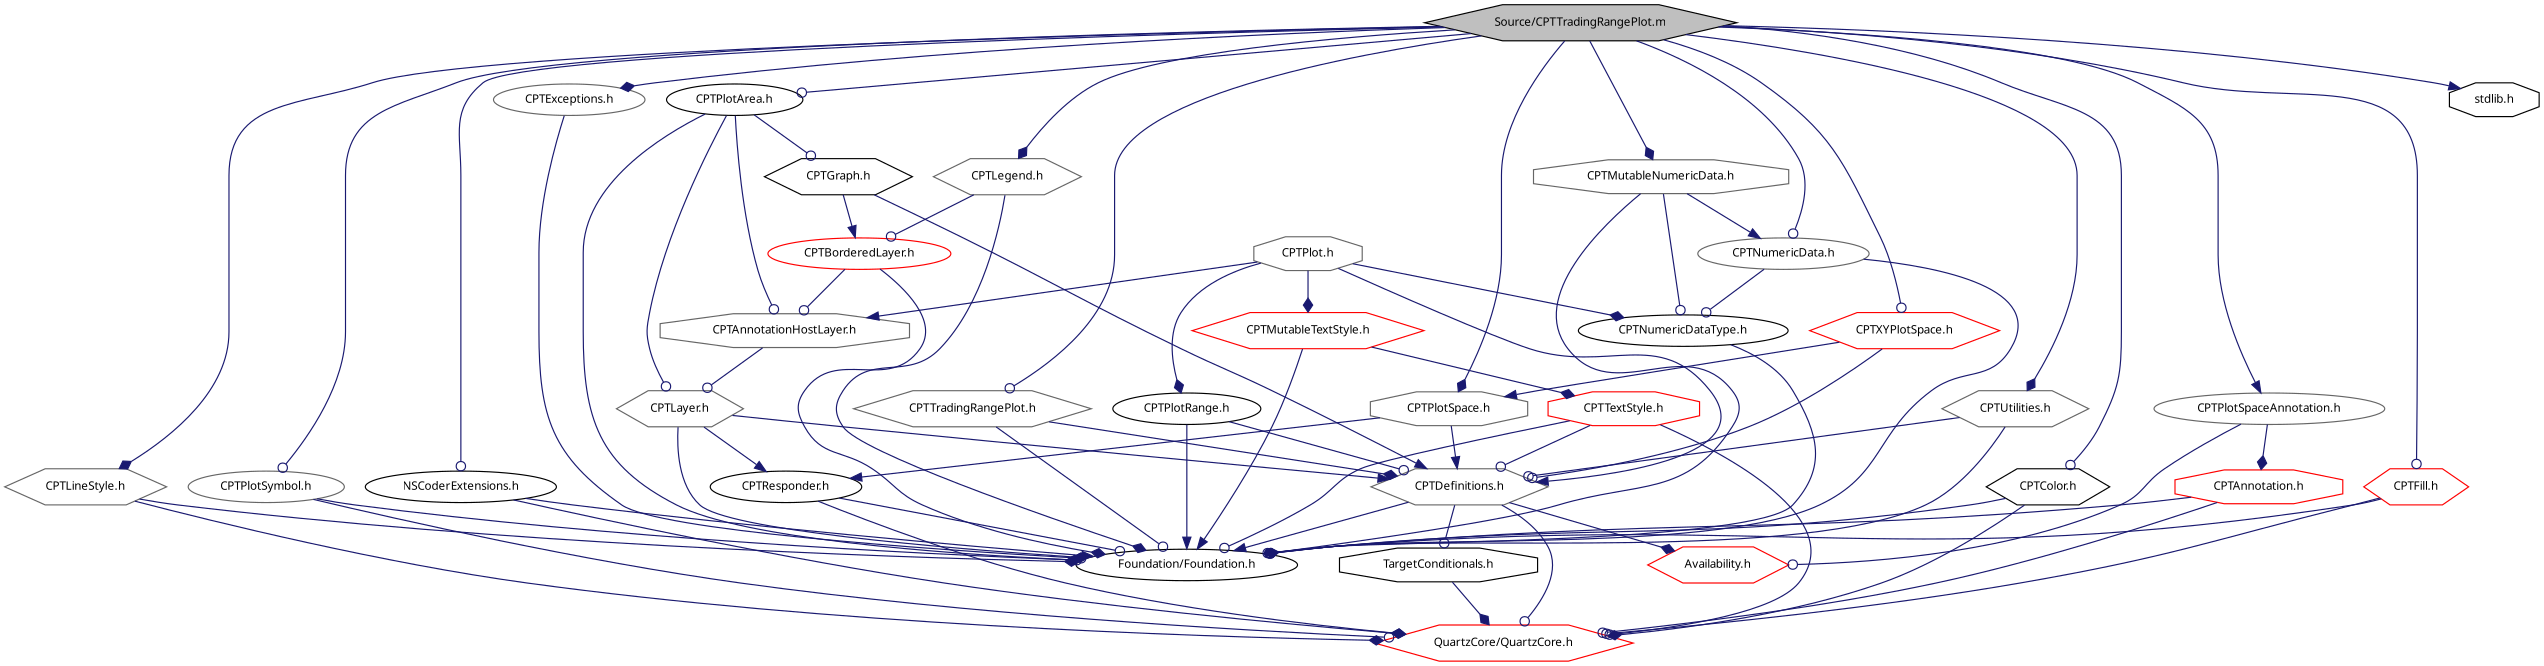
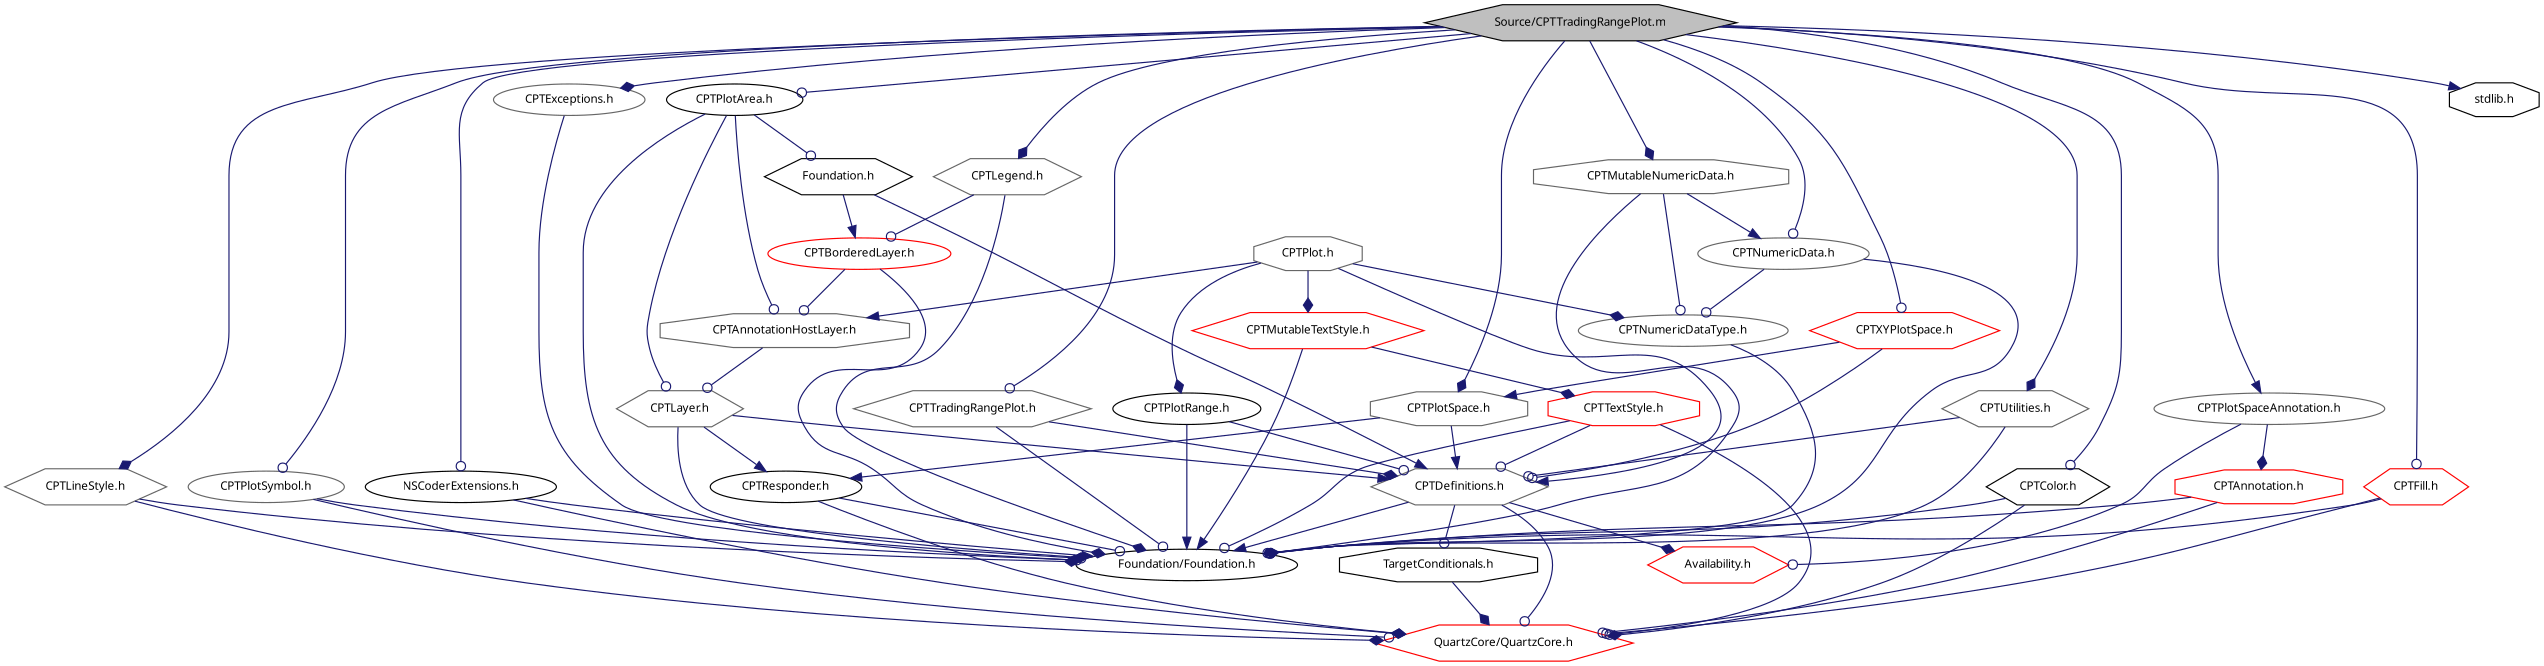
(838, 177) -> (838, 177)
(1683, 331) -> (1683, 331)
